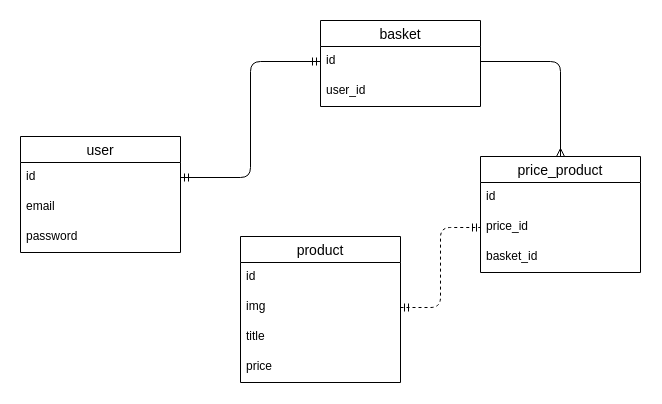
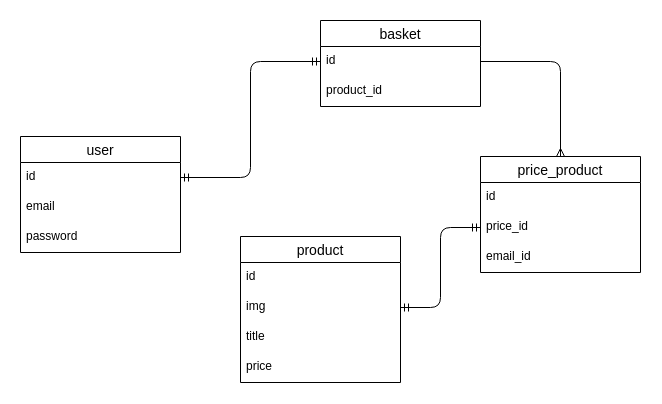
(348, 91) -> (359, 91)
(515, 257) -> (509, 257)
(441, 269) -> (441, 269)
